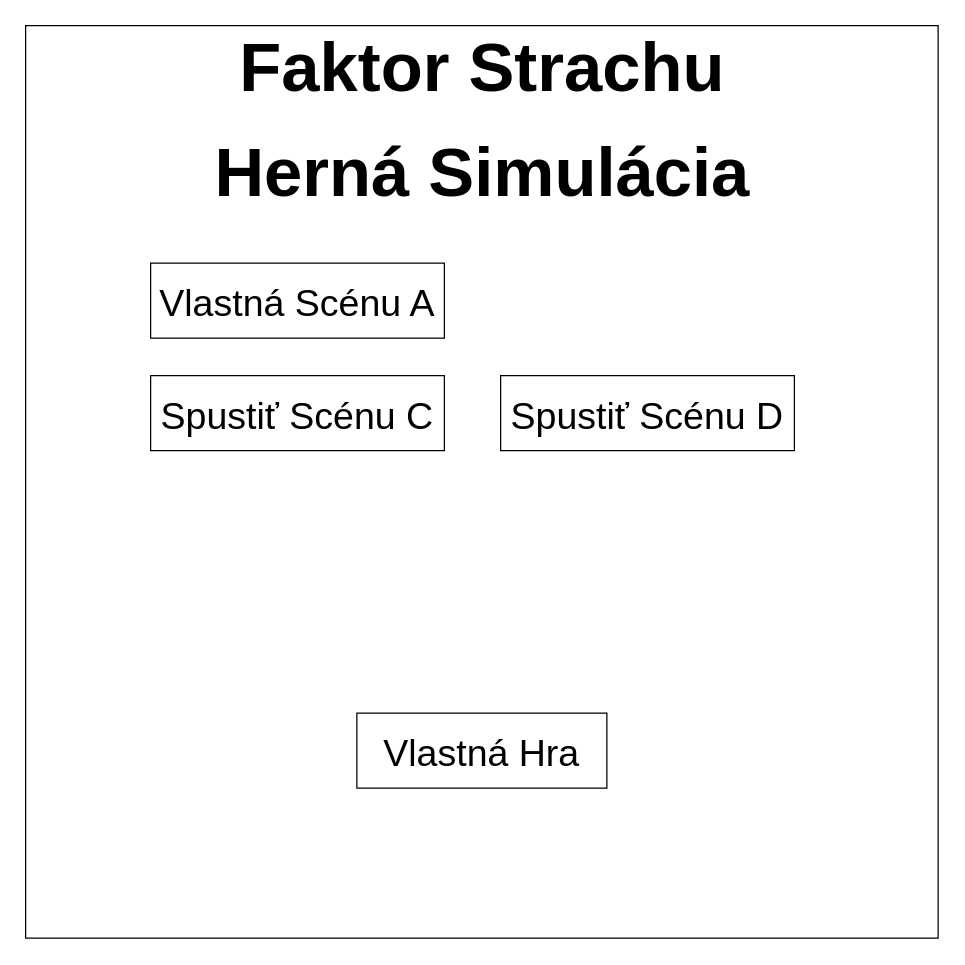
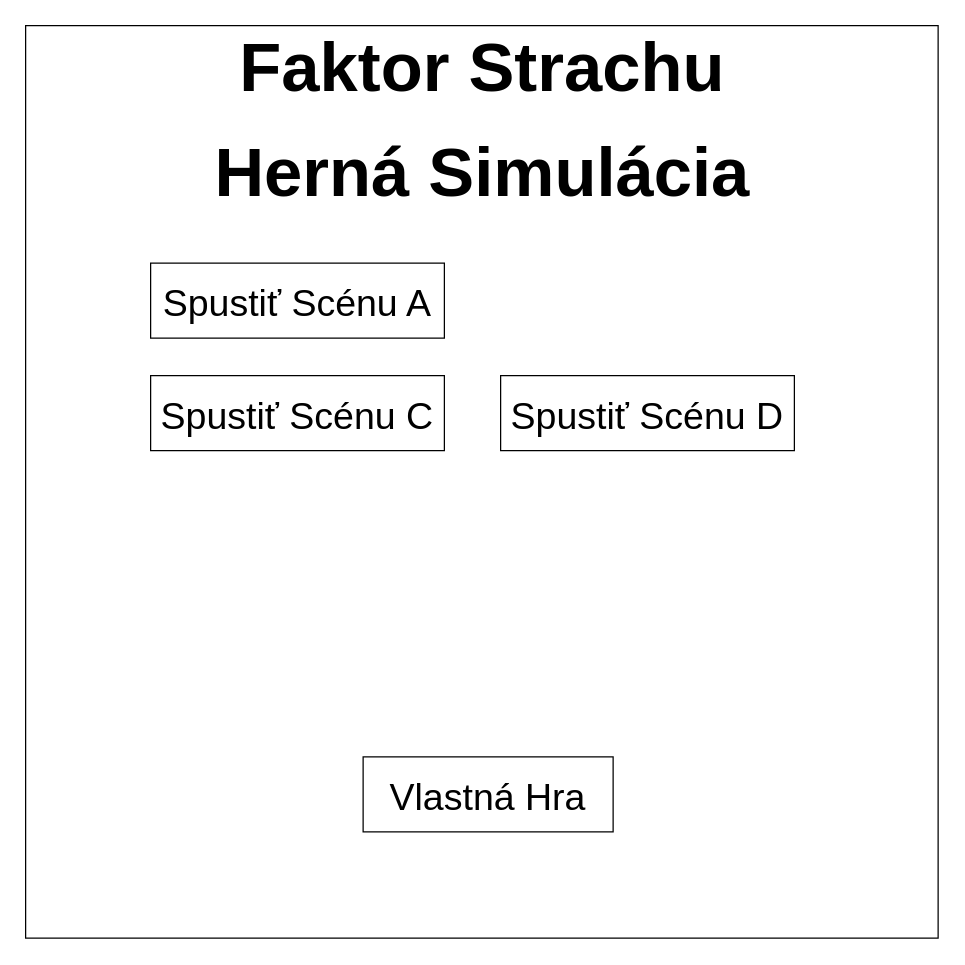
(298, 301) -> (298, 301)
(482, 751) -> (488, 794)
